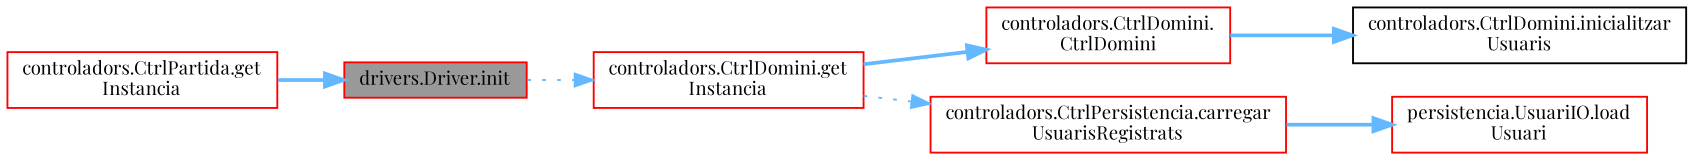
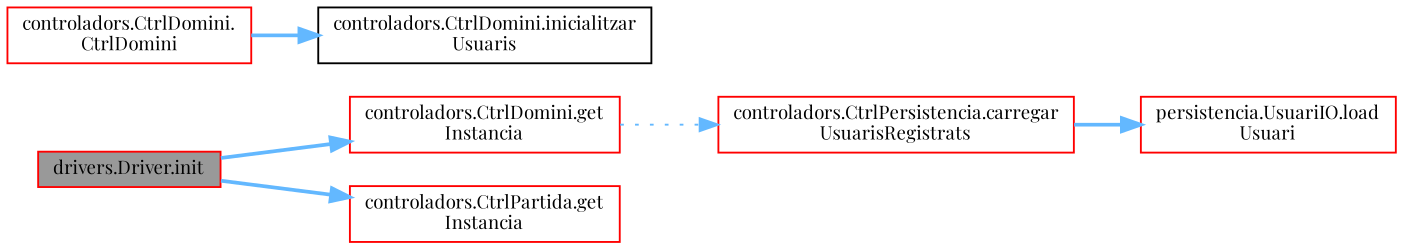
(916, 58) -> none
(301, 80) -> (276, 188)
(551, 80) -> (276, 151)
